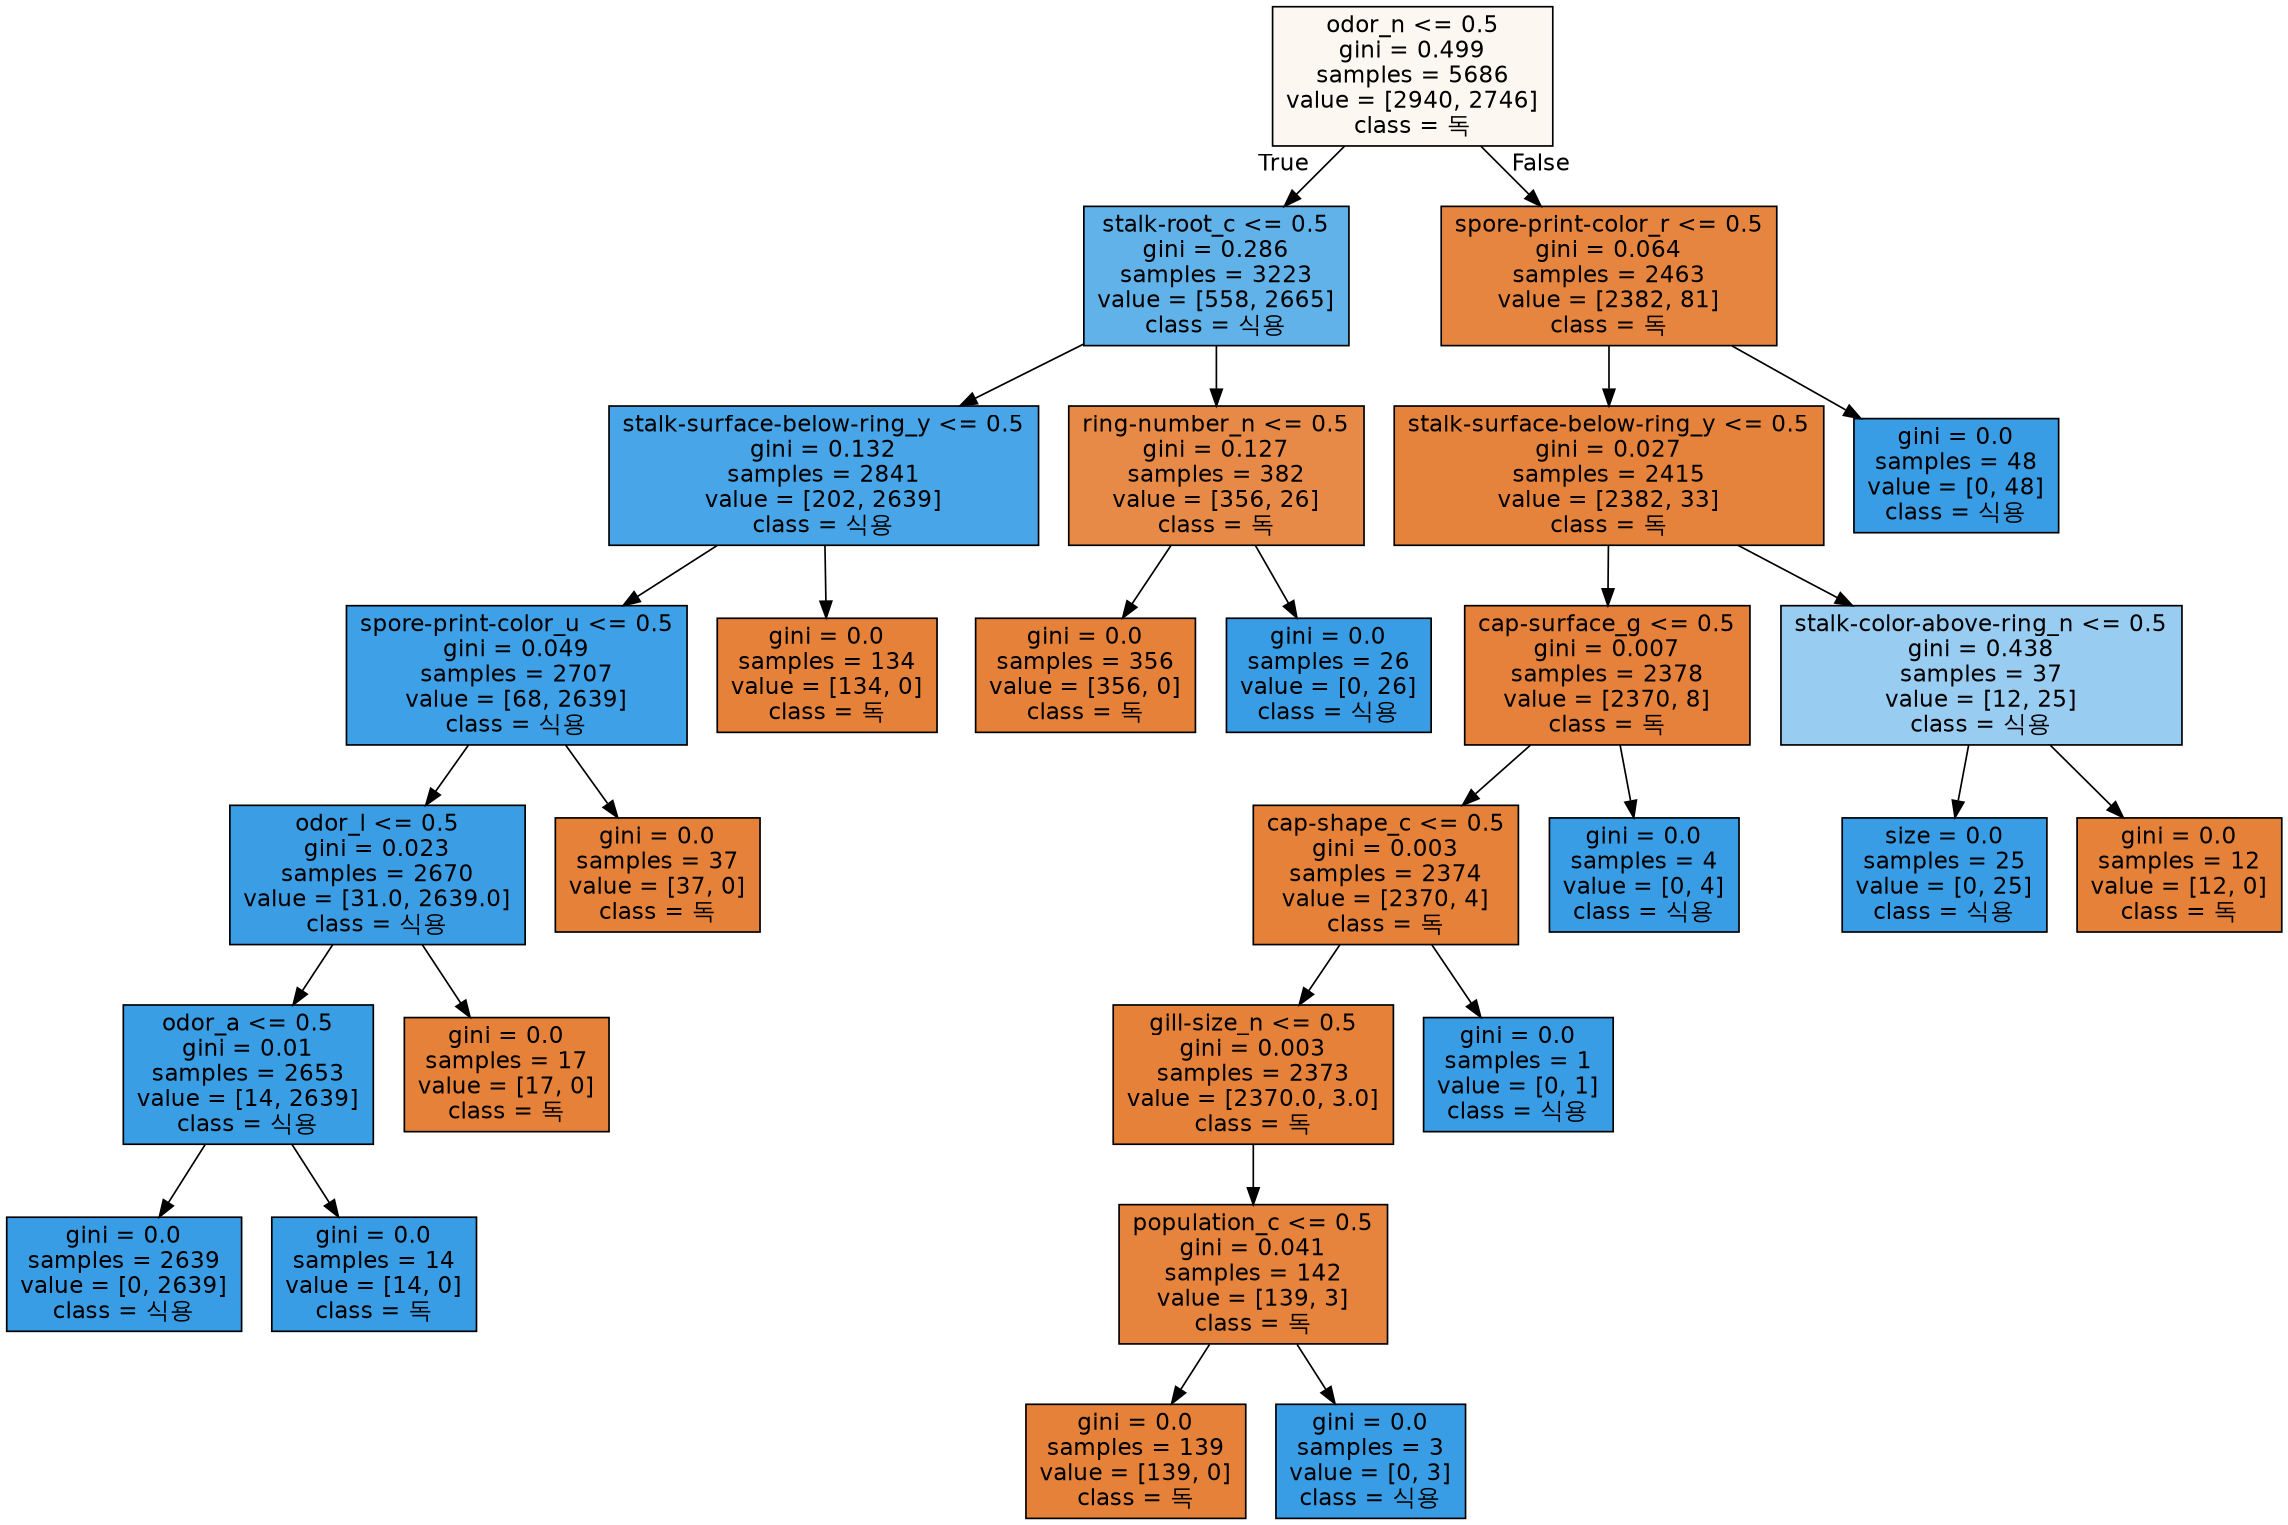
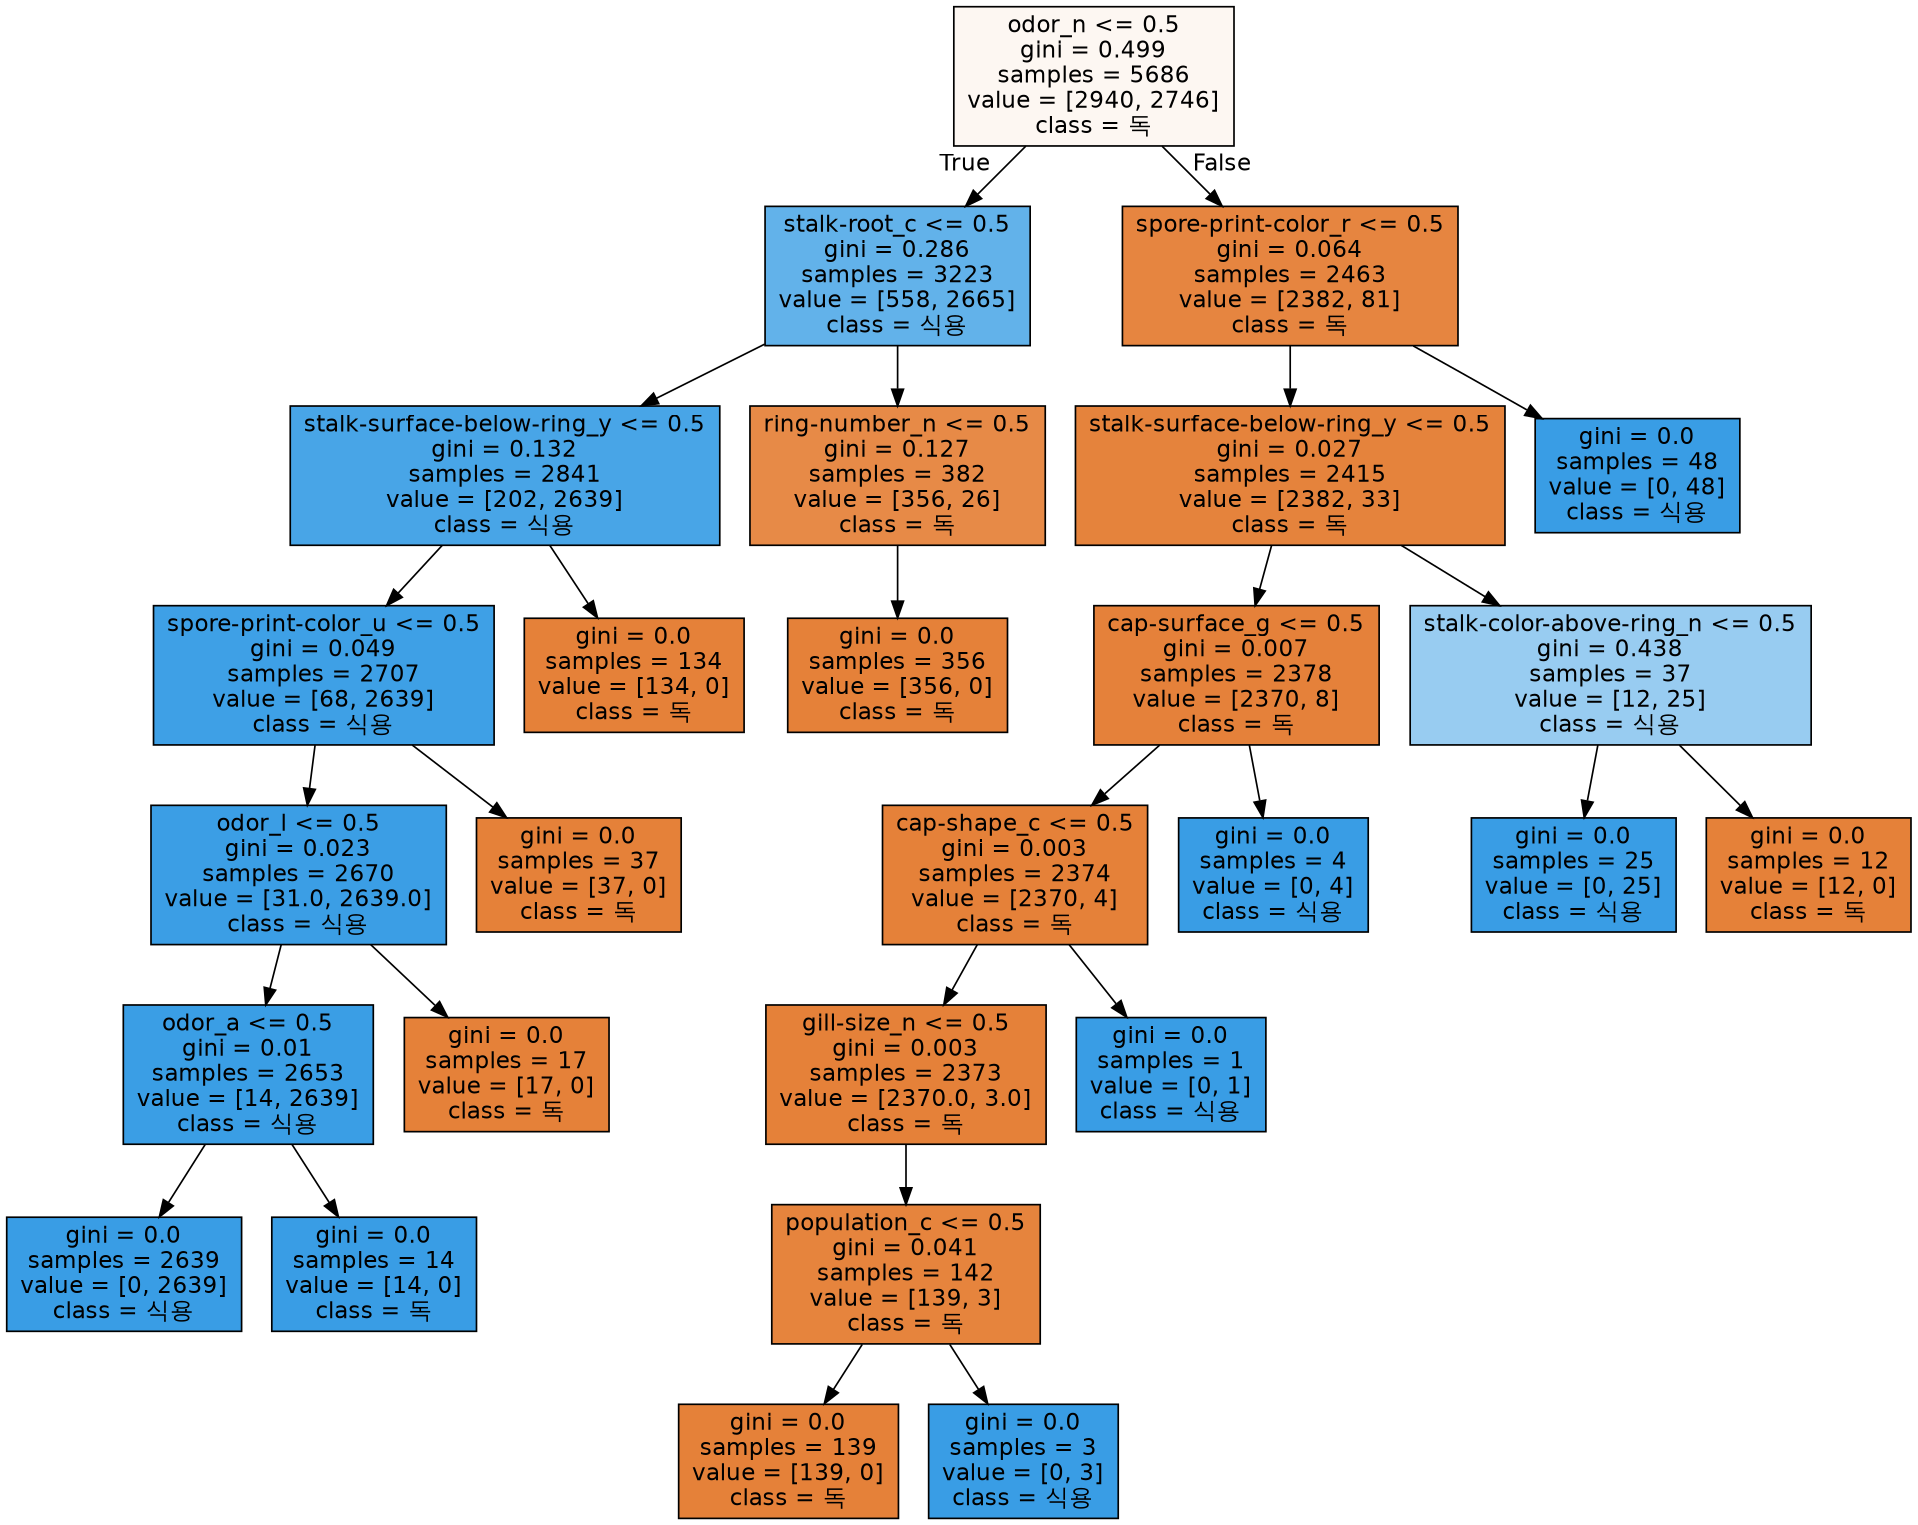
(1329, 675) -> none
(1945, 875) -> (1574, 875)
